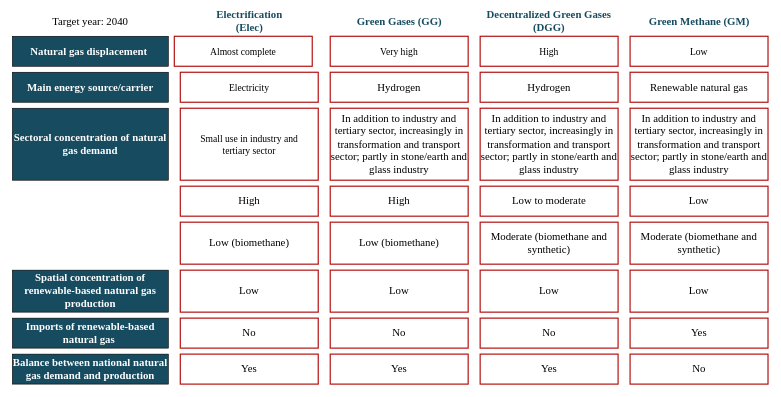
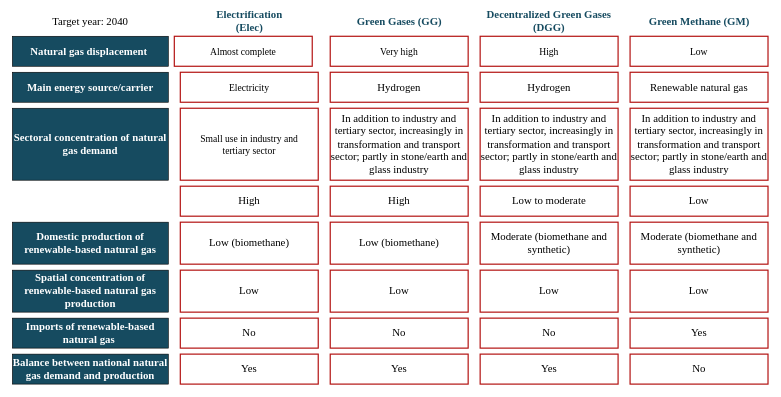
none -> (90, 243)
